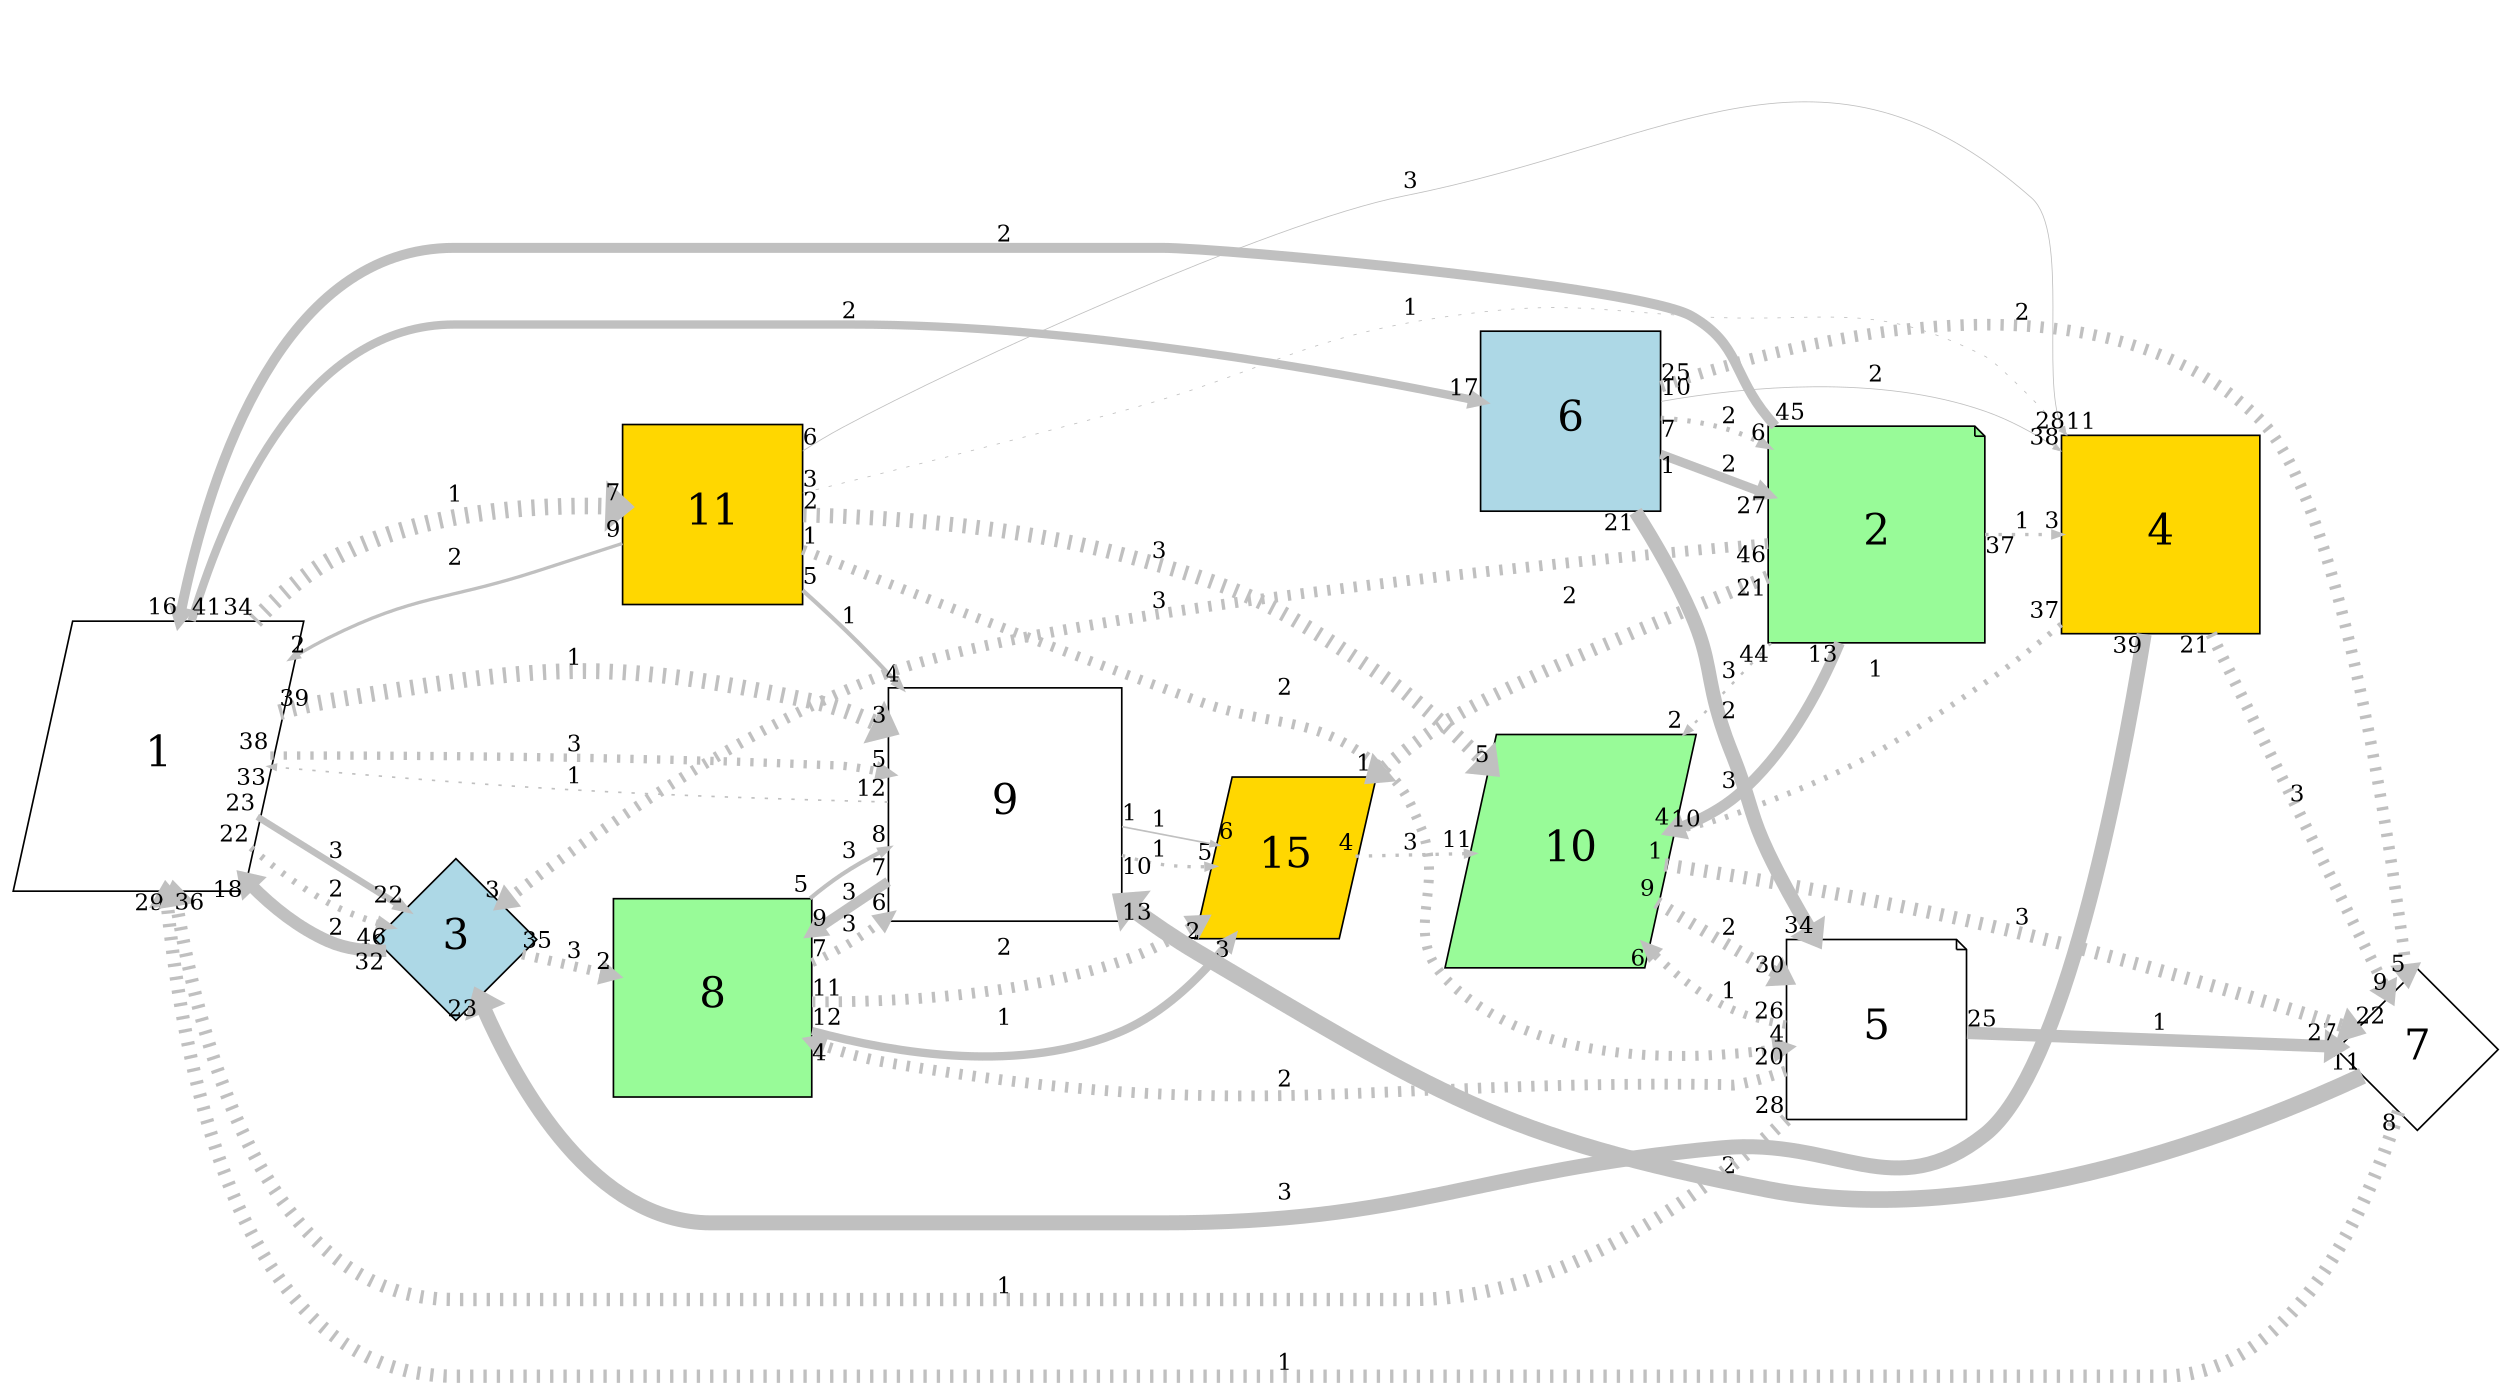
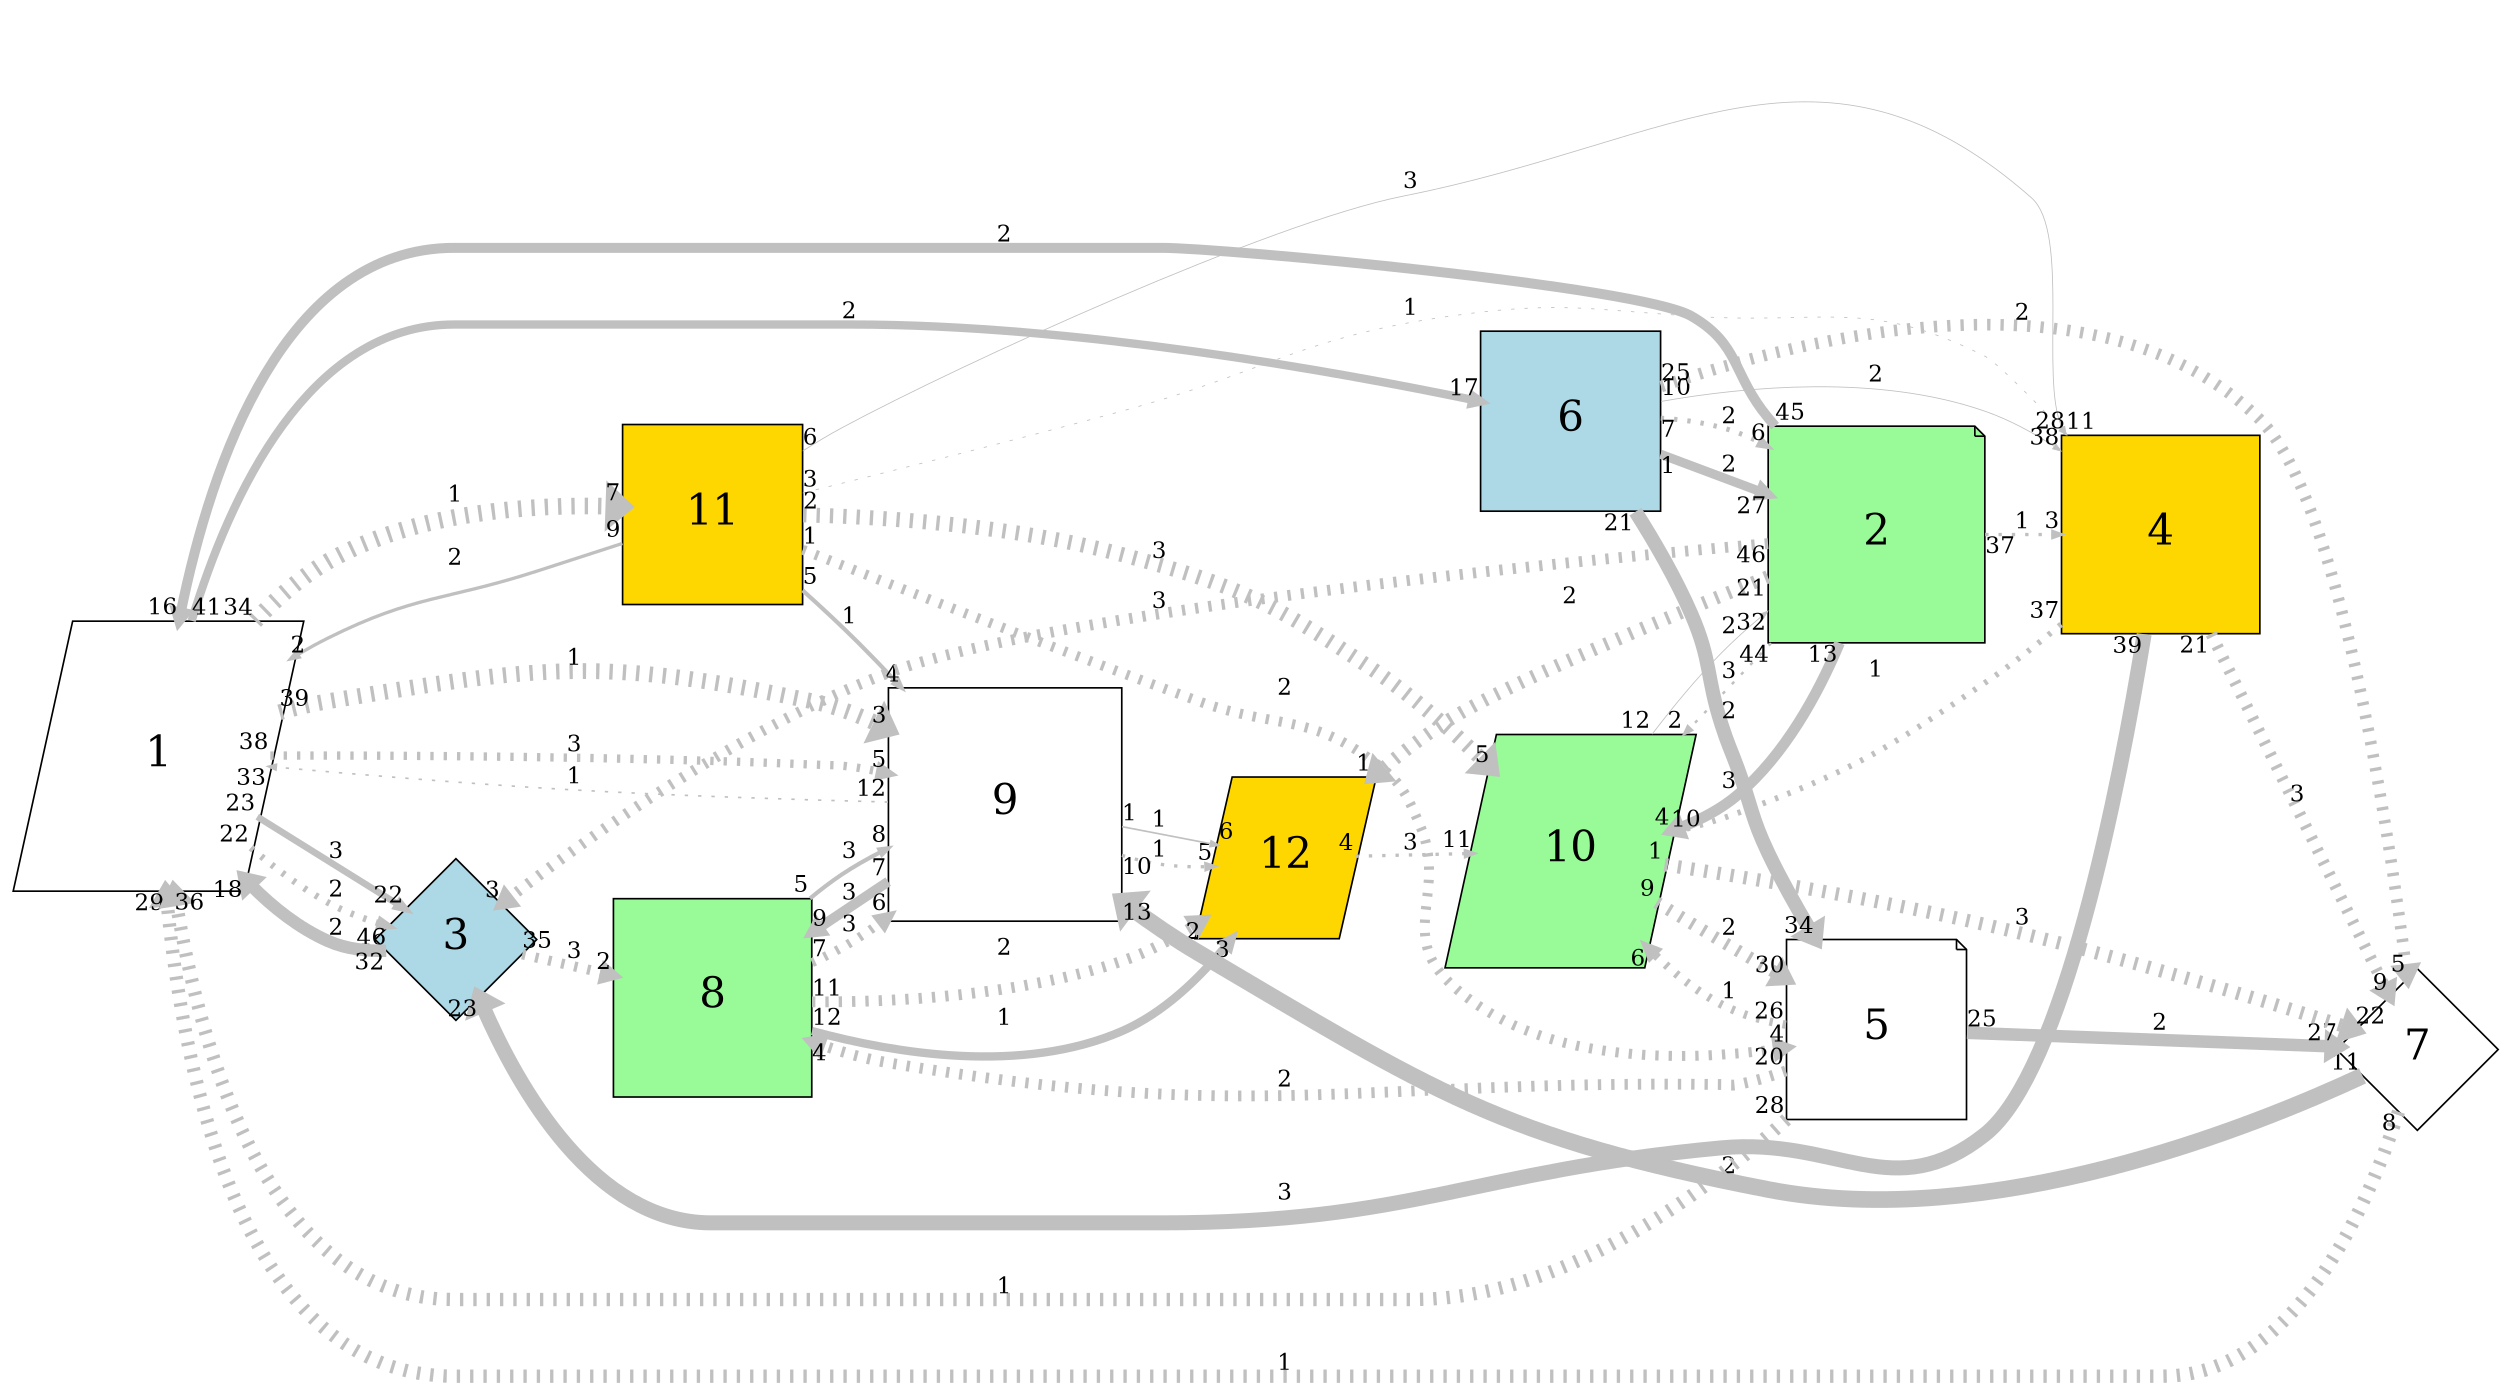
none -> (1698, 678)
(1286, 858) -> (1286, 858)
(2161, 1024) -> (2161, 1024)
